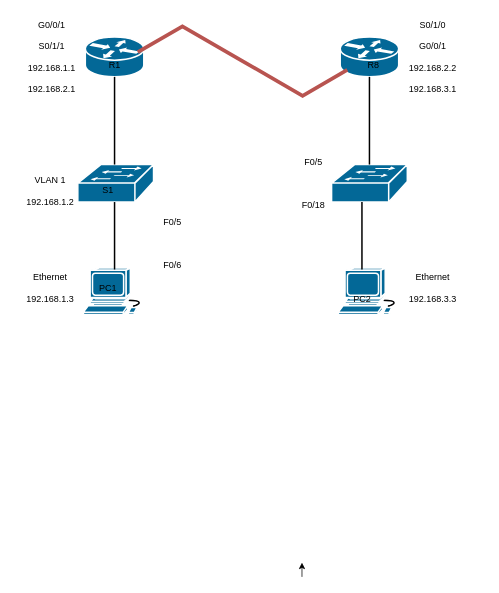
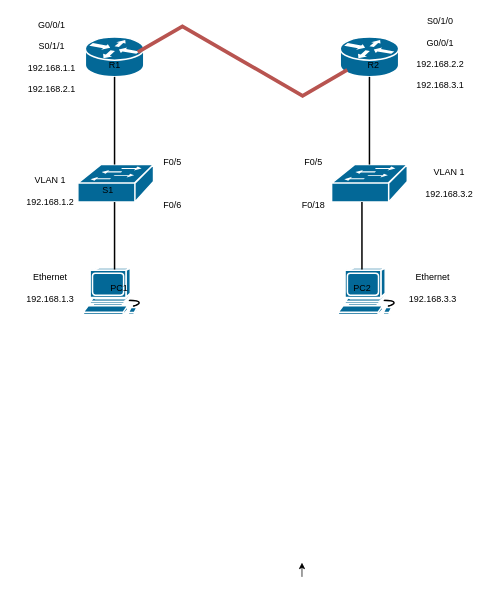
(432, 57) -> (440, 53)
(374, 66) -> (374, 66)
none -> (449, 183)
(172, 243) -> (172, 183)
(108, 288) -> (119, 288)
(362, 300) -> (362, 288)
